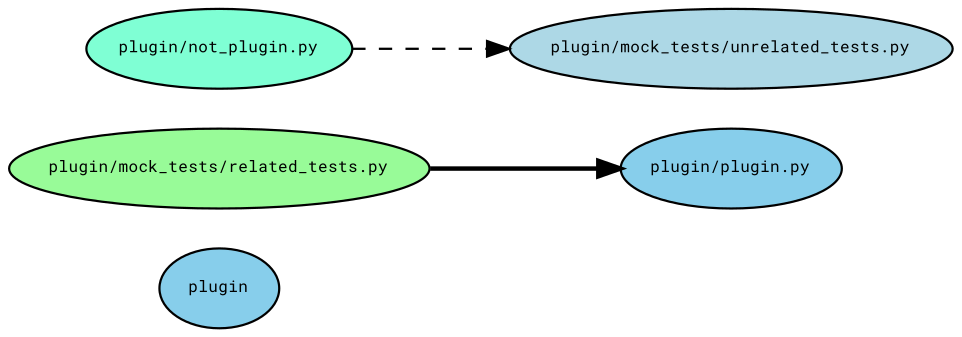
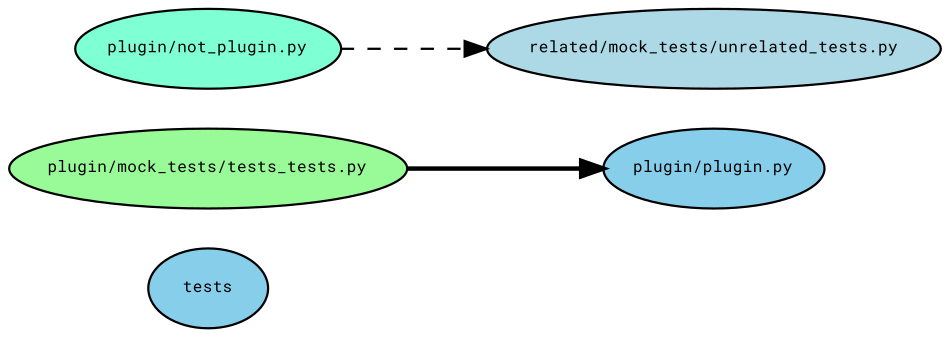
(731, 49) -> (714, 49)
(219, 169) -> (208, 169)
(219, 288) -> (208, 288)
